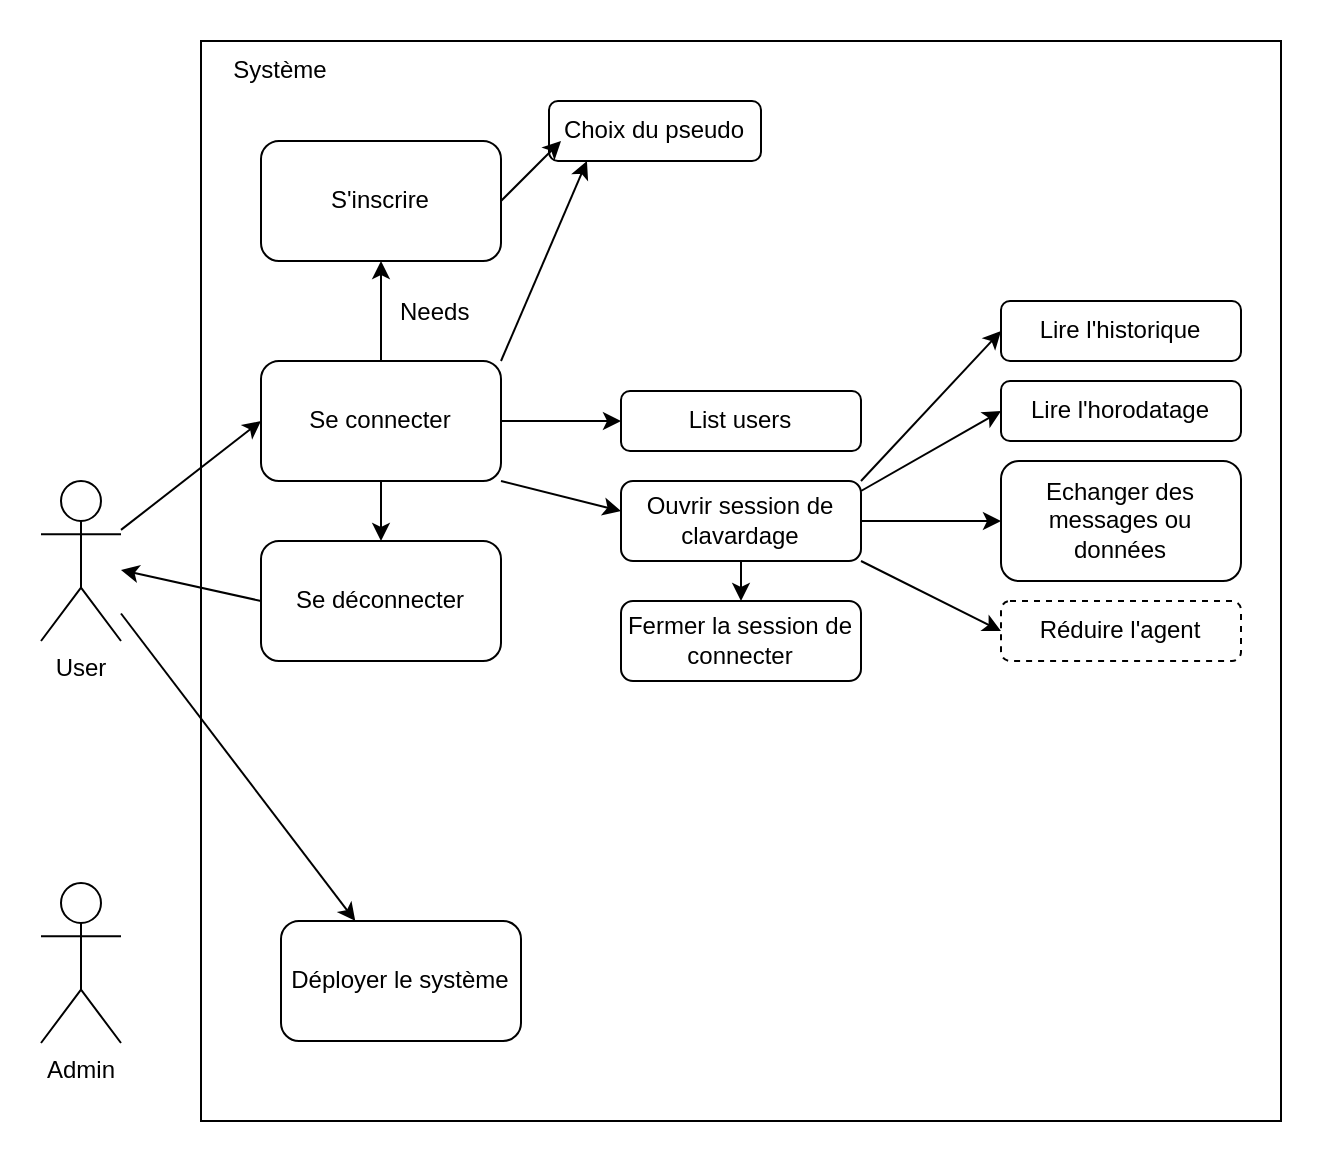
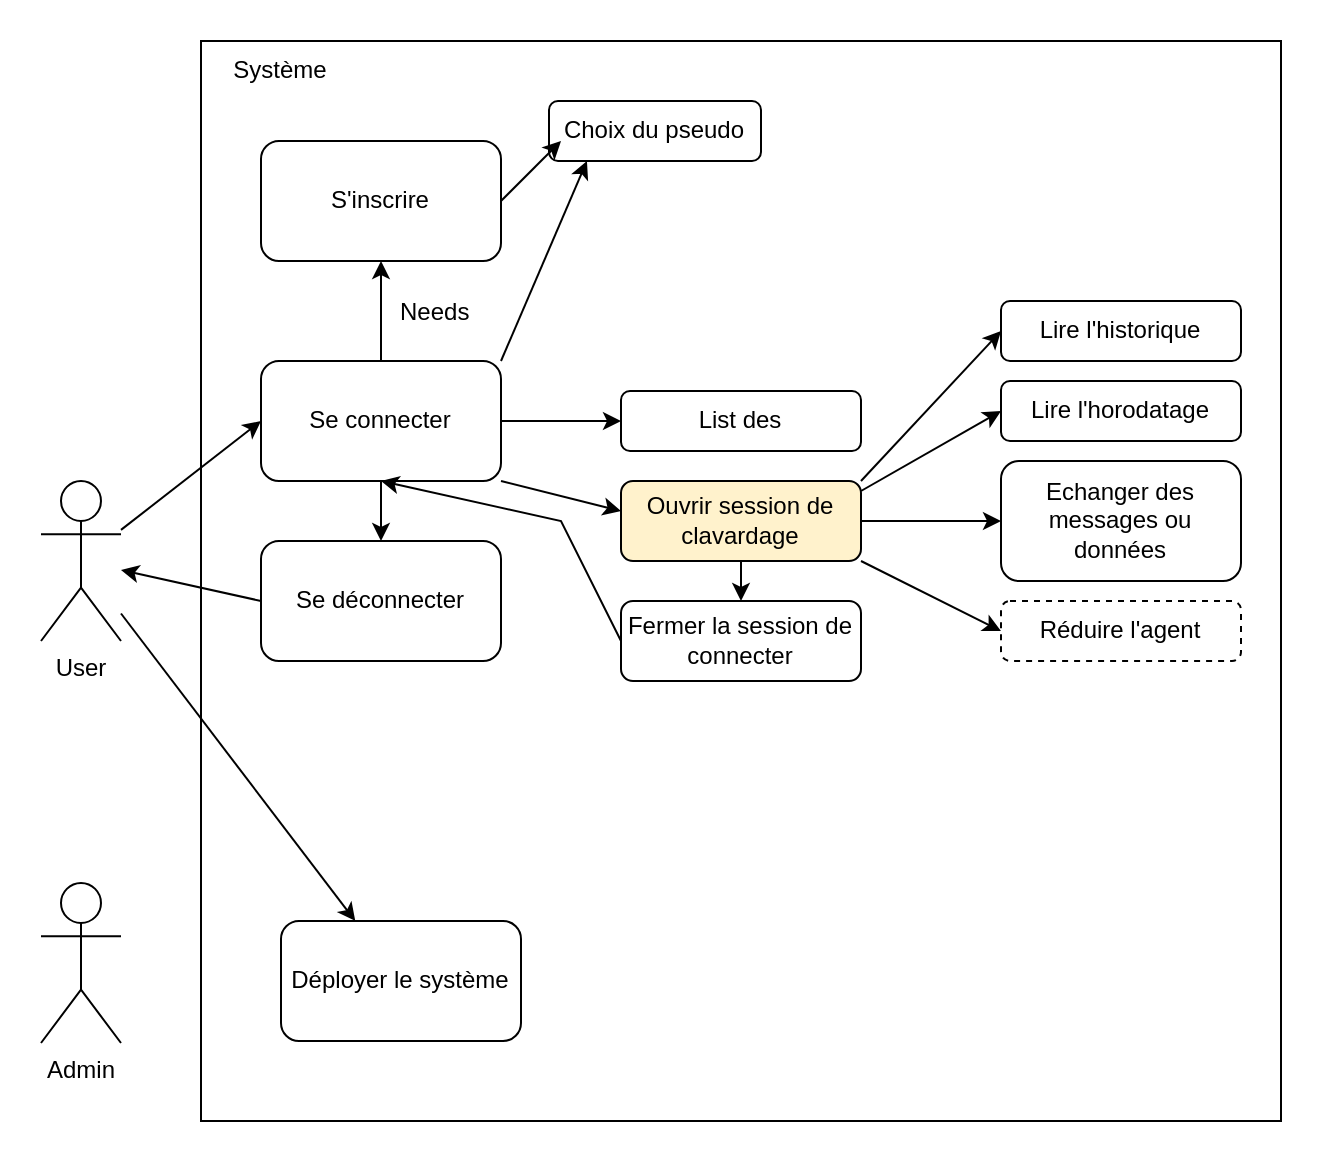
(741, 421) -> (741, 421)
none -> (543, 517)
(741, 521) -> (741, 521)
